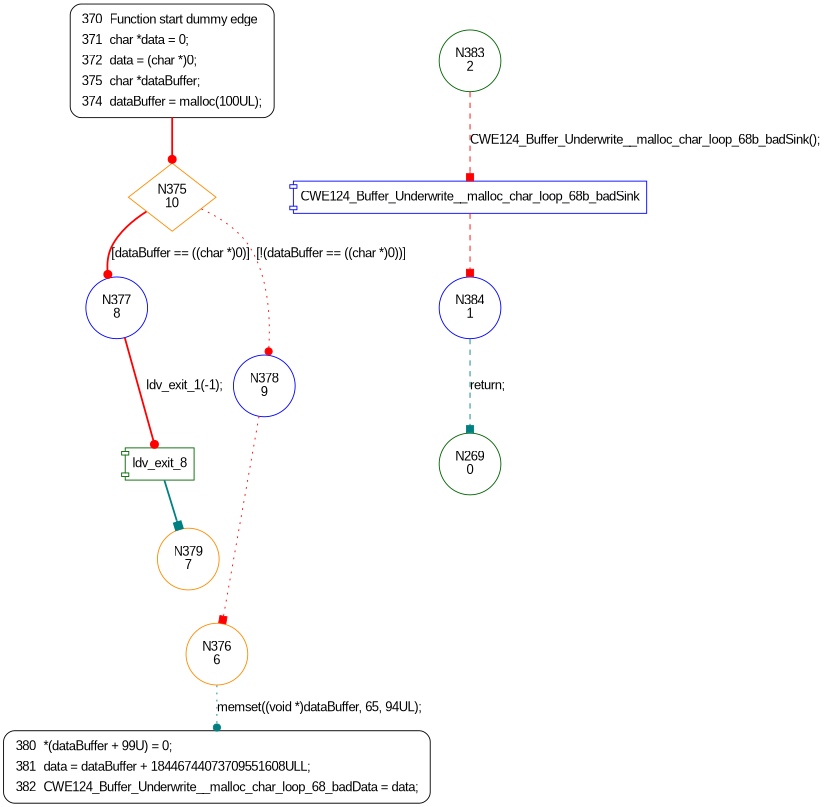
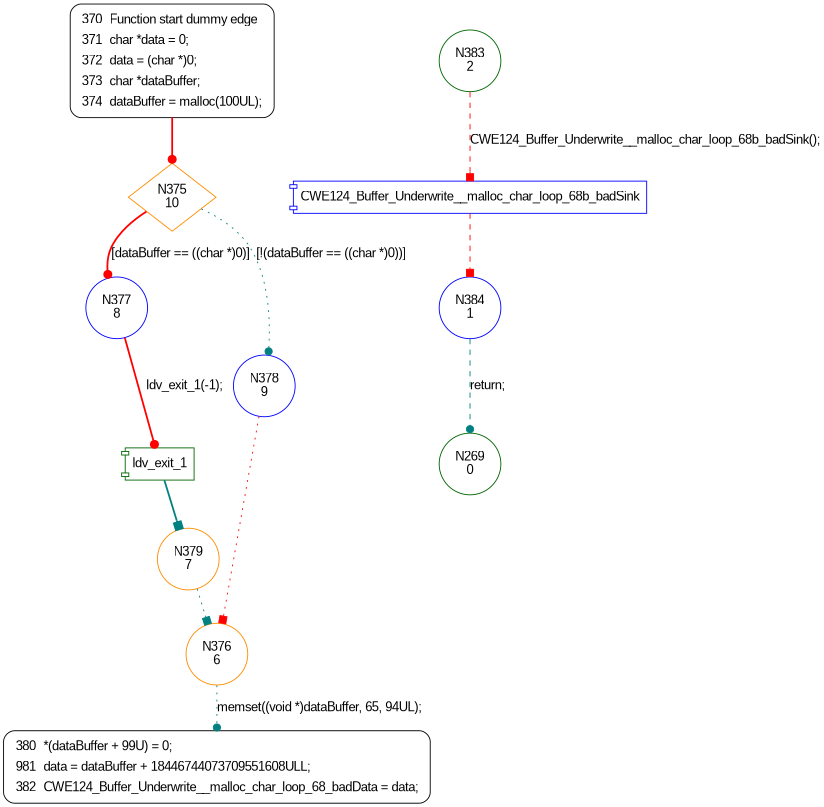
(92, 81) -> (92, 81)
(259, 266) -> (259, 266)
(470, 382) -> (470, 382)
(160, 464) -> (160, 464)
none -> (201, 602)
(26, 767) -> (26, 767)
